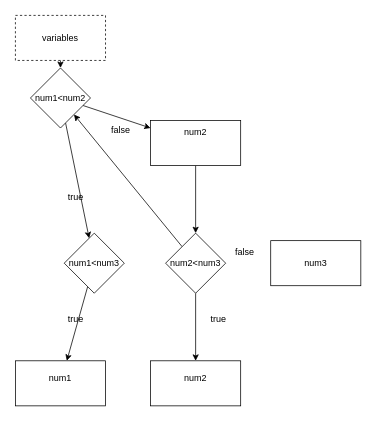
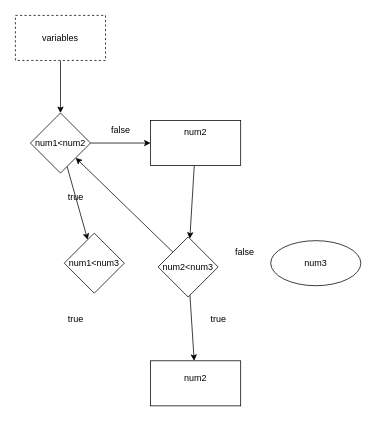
(60, 98) -> (60, 143)
(195, 263) -> (188, 267)
(315, 263) -> (315, 263)
(78, 321) -> none
(60, 383) -> none
